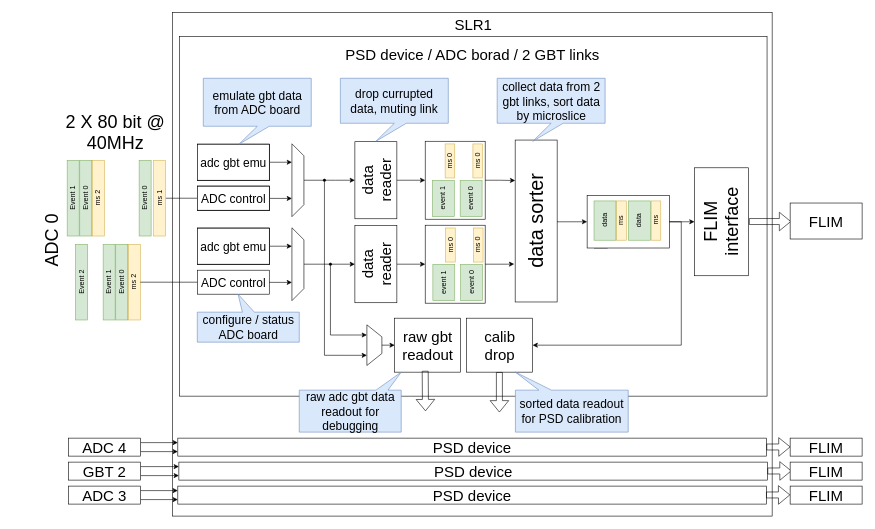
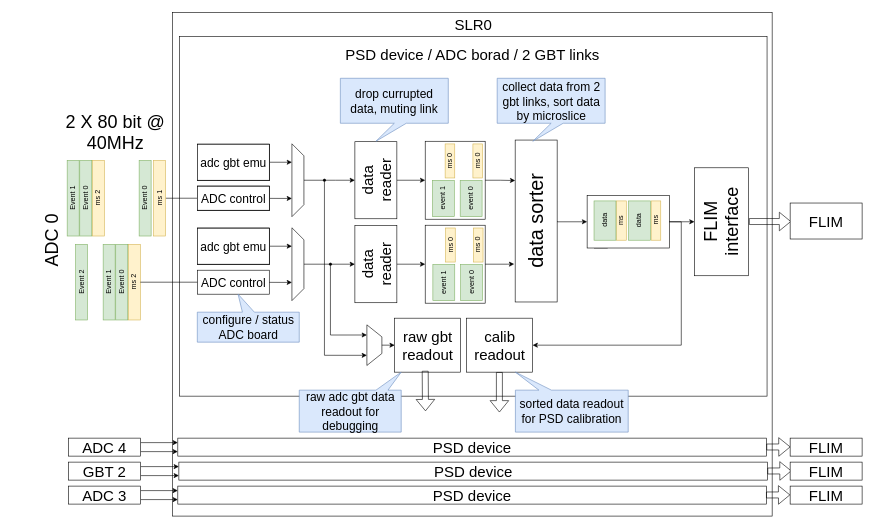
(474, 24) -> (474, 24)
(257, 111) -> none
(500, 345) -> (500, 345)
